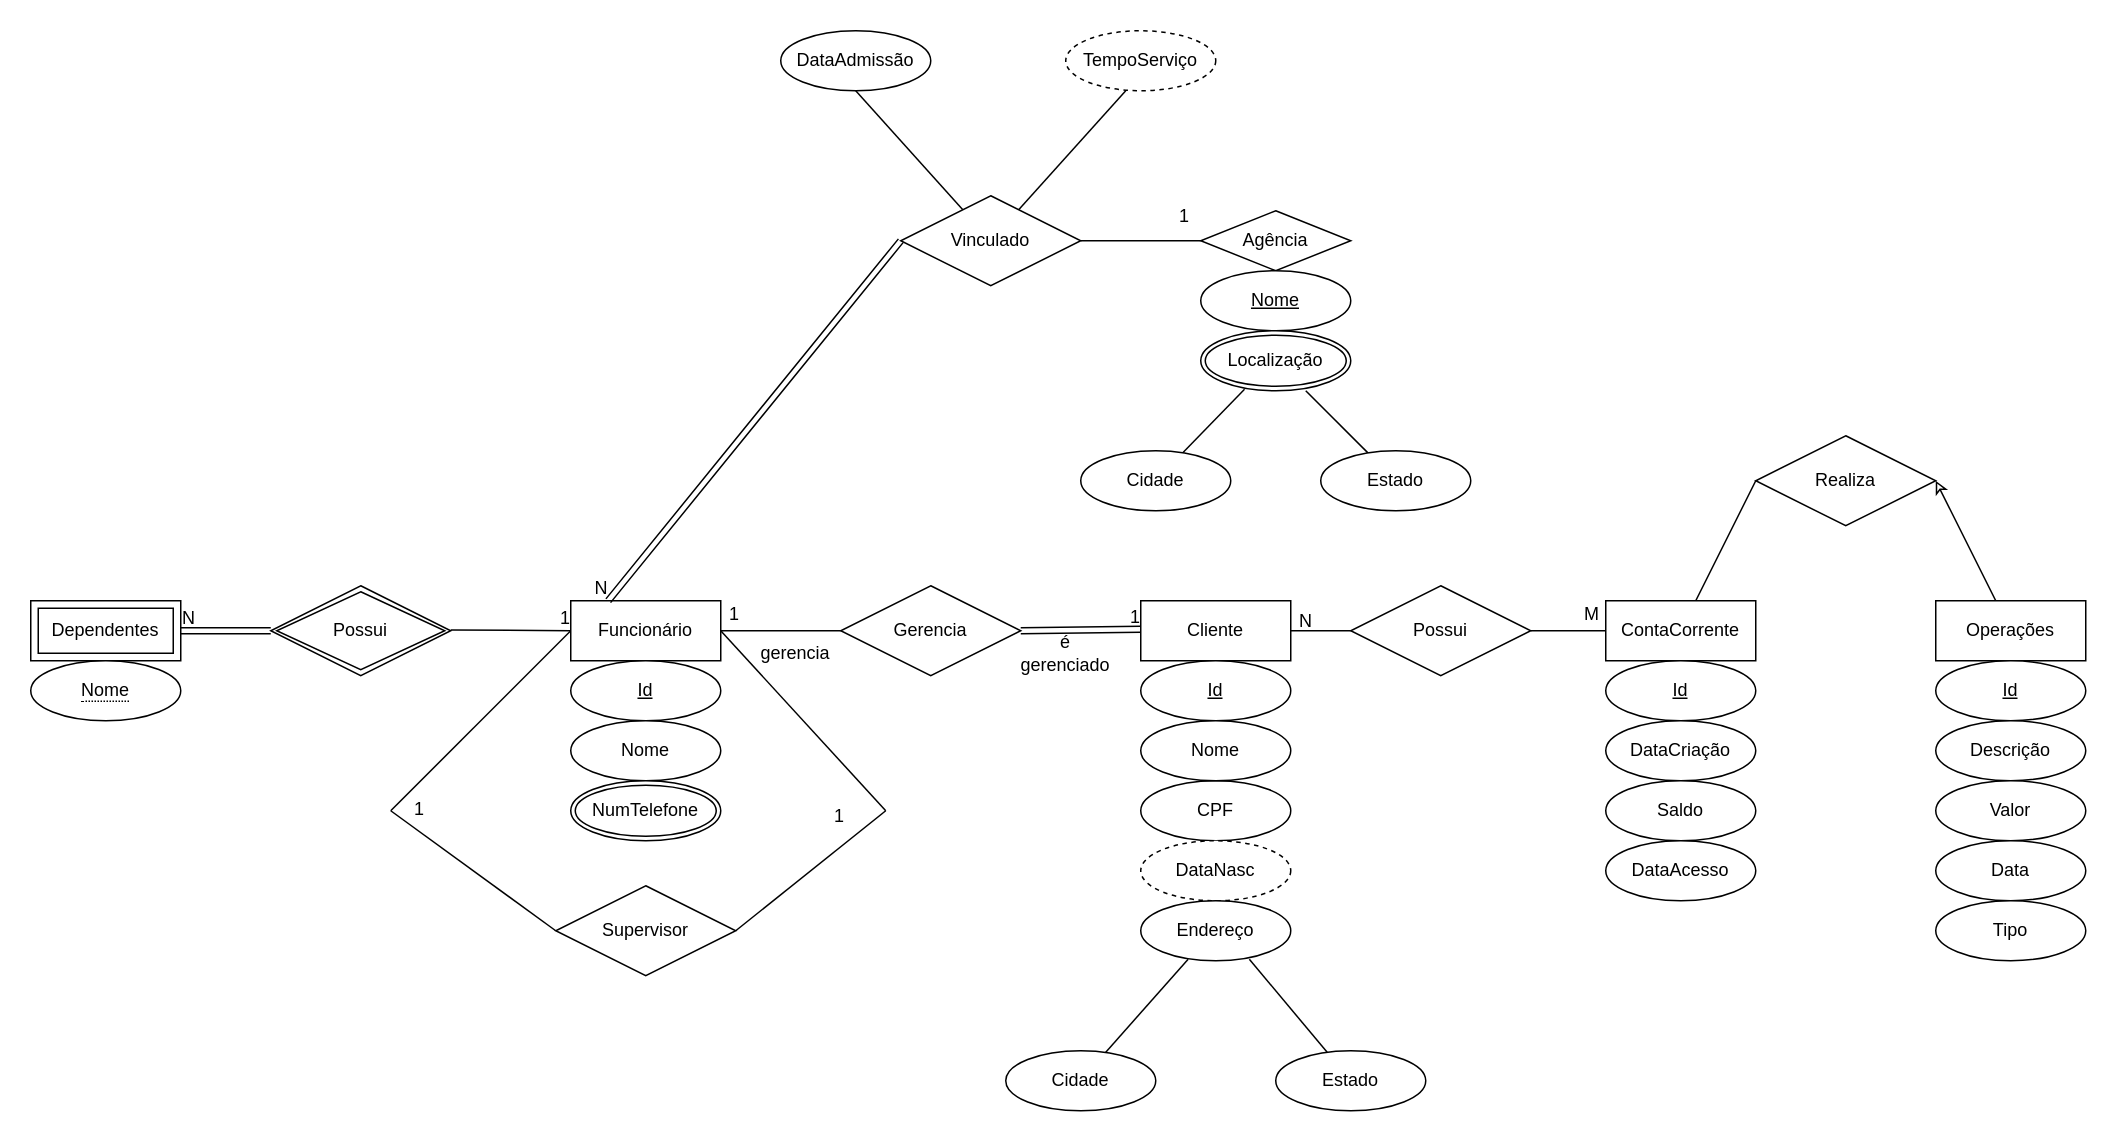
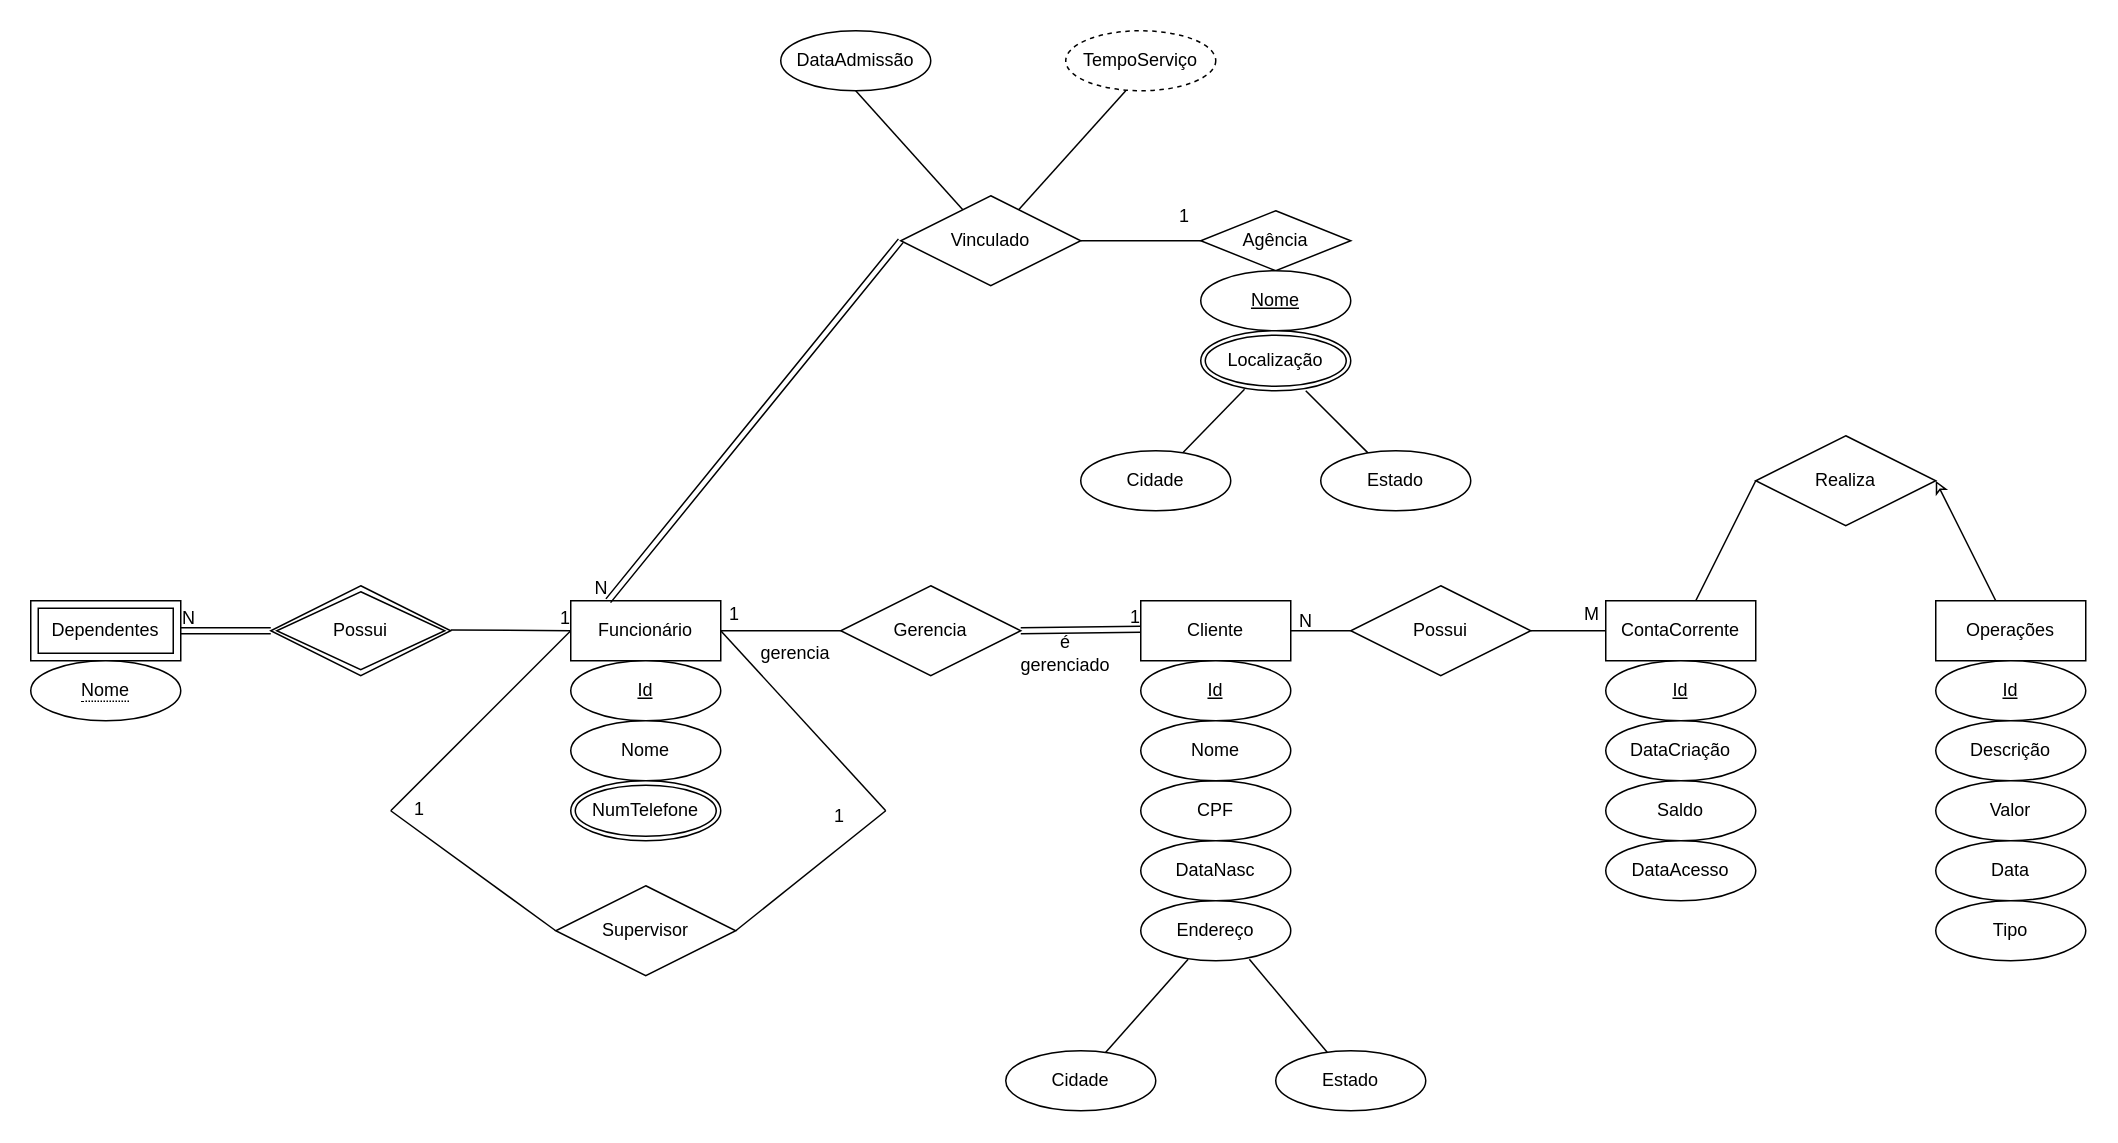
(1216, 871) -> (1216, 871)
